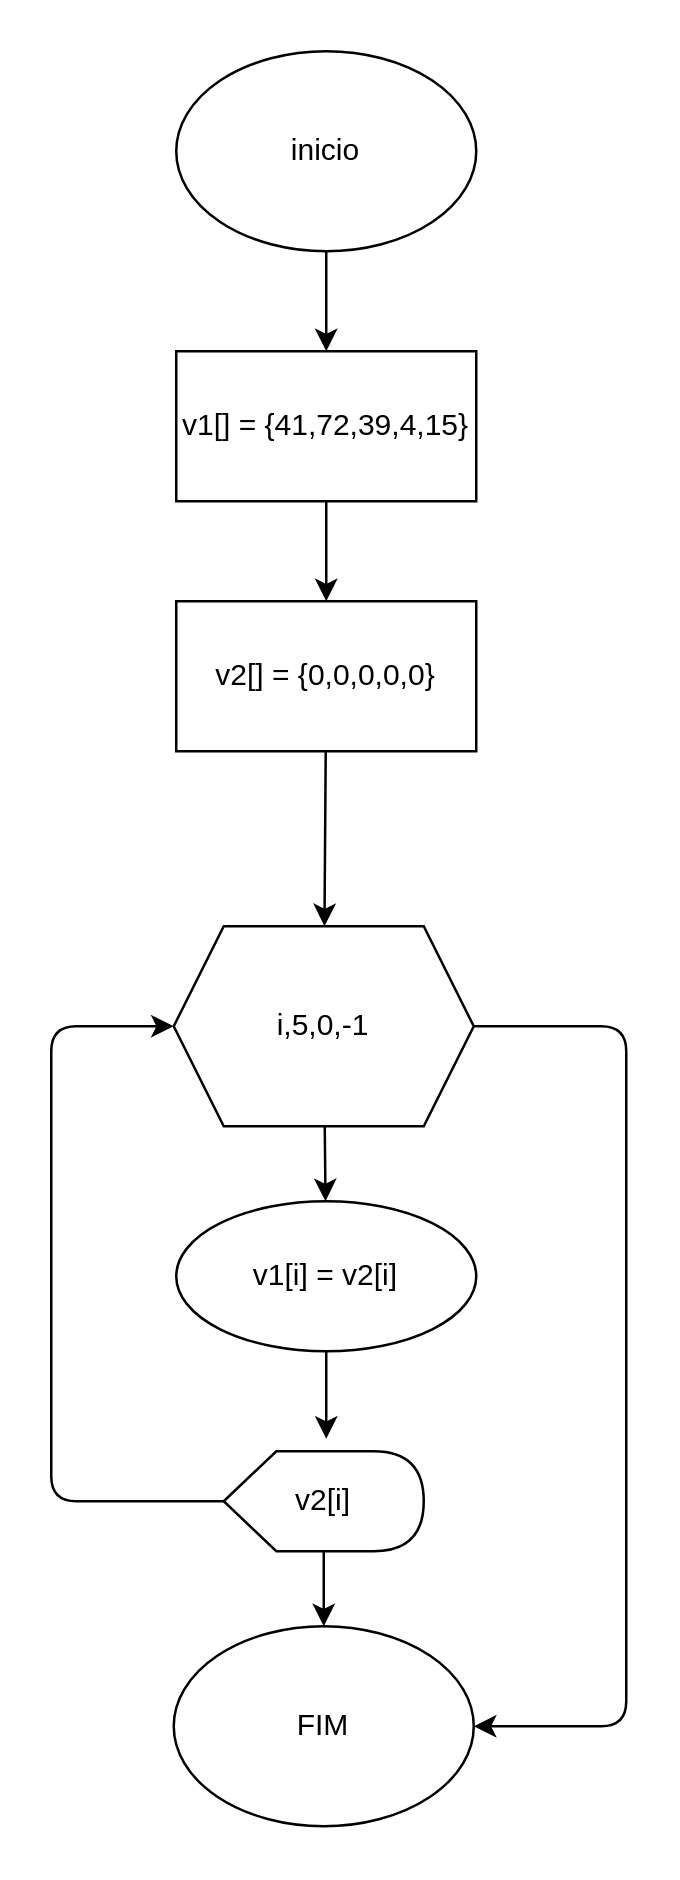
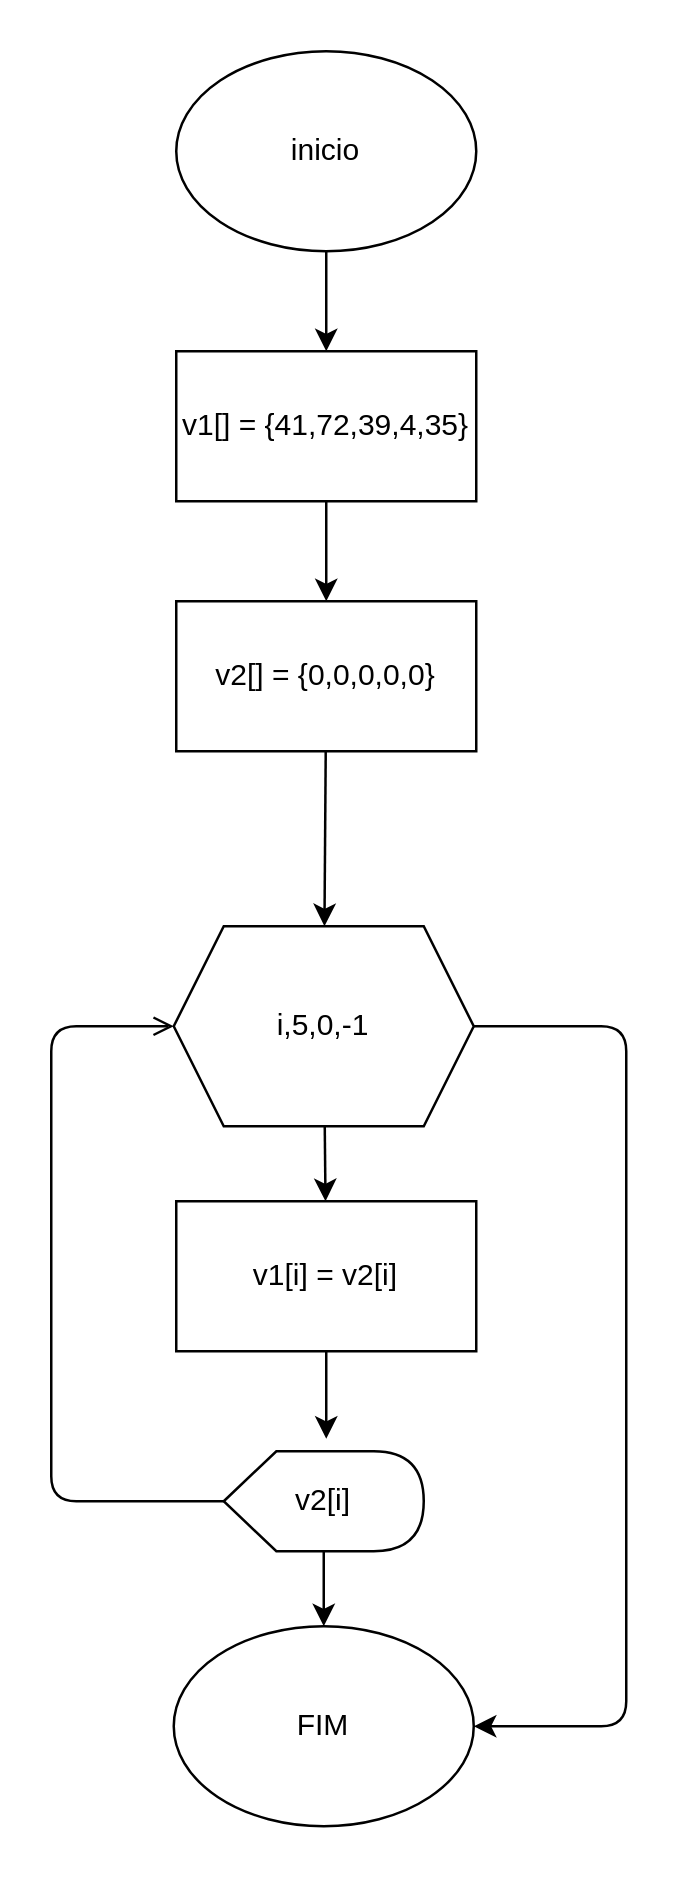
(326, 426) -> (326, 426)
(155, 1026) -> (159, 1026)
(326, 1276) -> (326, 1276)
